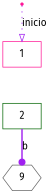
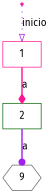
none -> (22, 81)
(25, 147) -> (25, 147)
